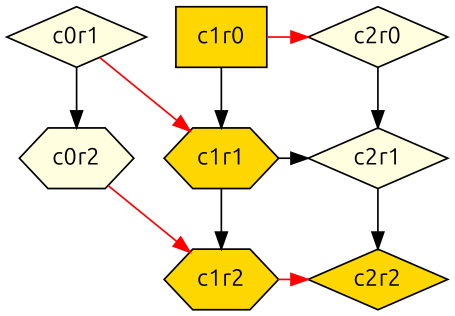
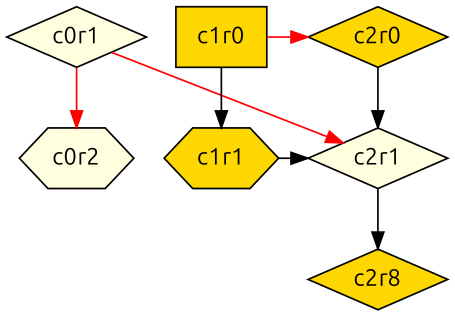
(378, 37) -> (378, 37)
(77, 89) -> (77, 89)
(138, 89) -> (209, 90)
(221, 279) -> none
(378, 279) -> (378, 279)
